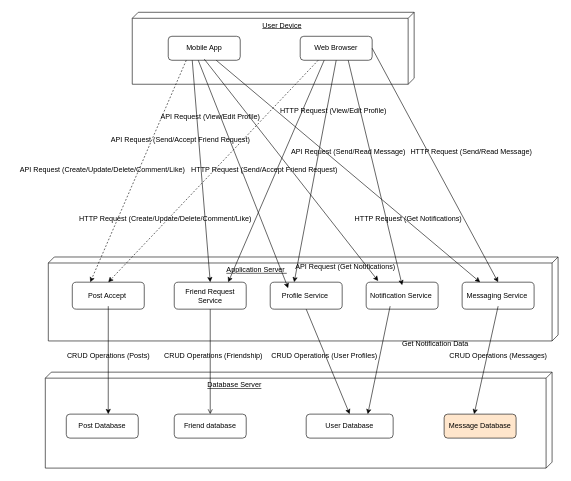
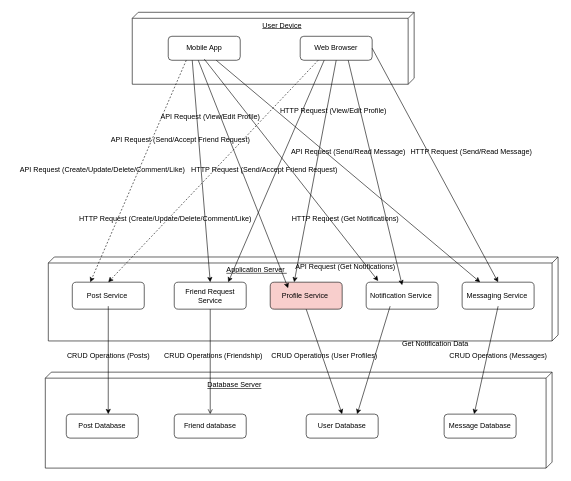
(408, 219) -> (345, 219)
(108, 296) -> (108, 296)
(306, 296) -> (306, 296)
(350, 426) -> (342, 426)
(480, 426) -> (480, 426)
